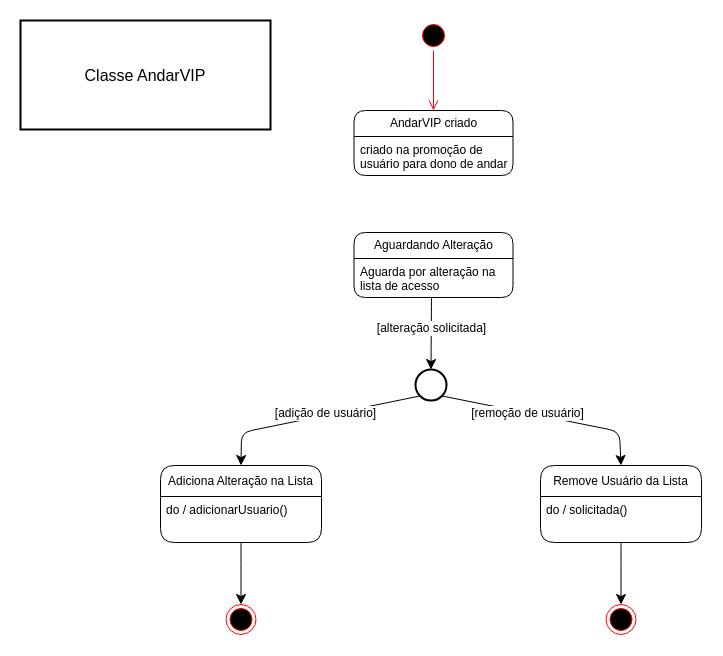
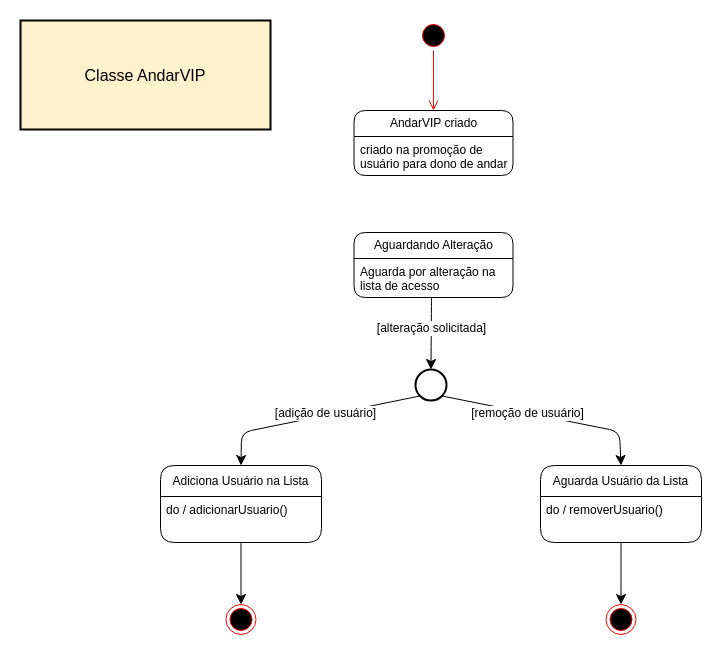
(146, 75) -> (146, 75)
(241, 482) -> (241, 482)
(621, 482) -> (621, 482)
(596, 511) -> (612, 511)
